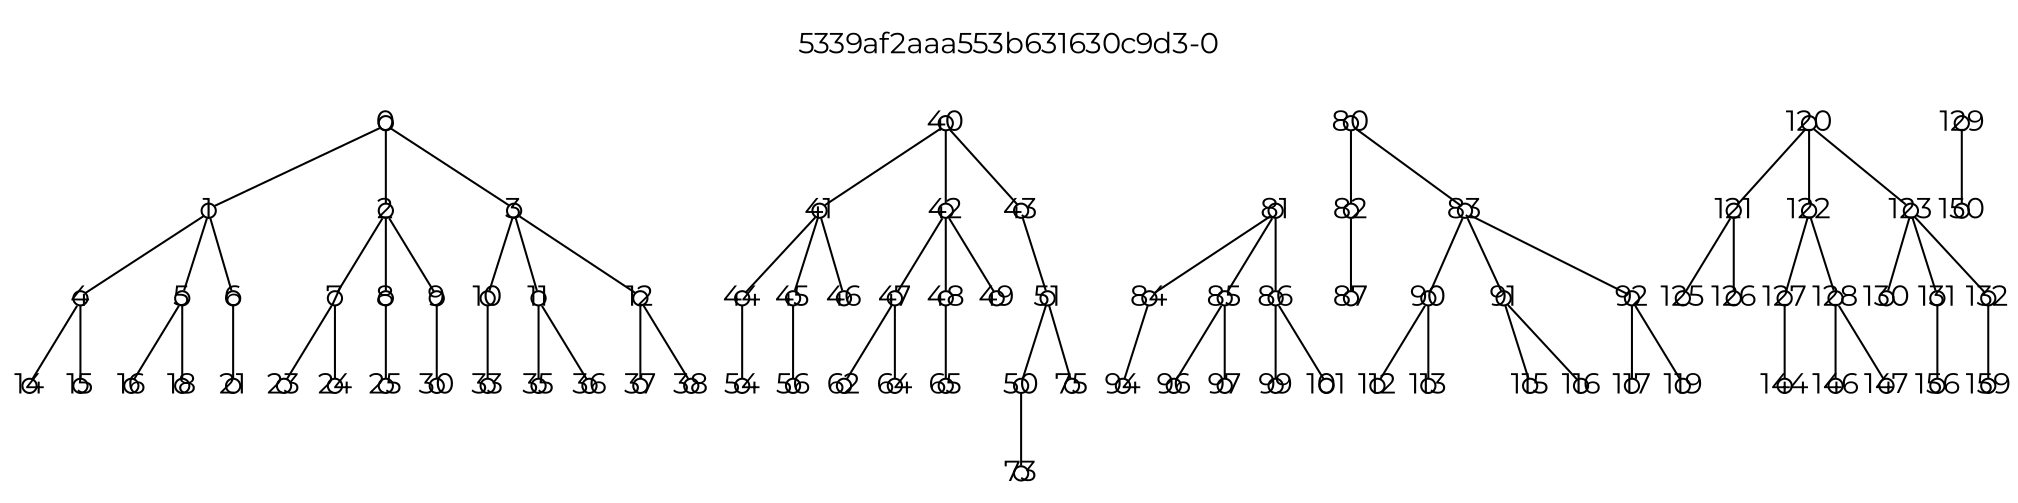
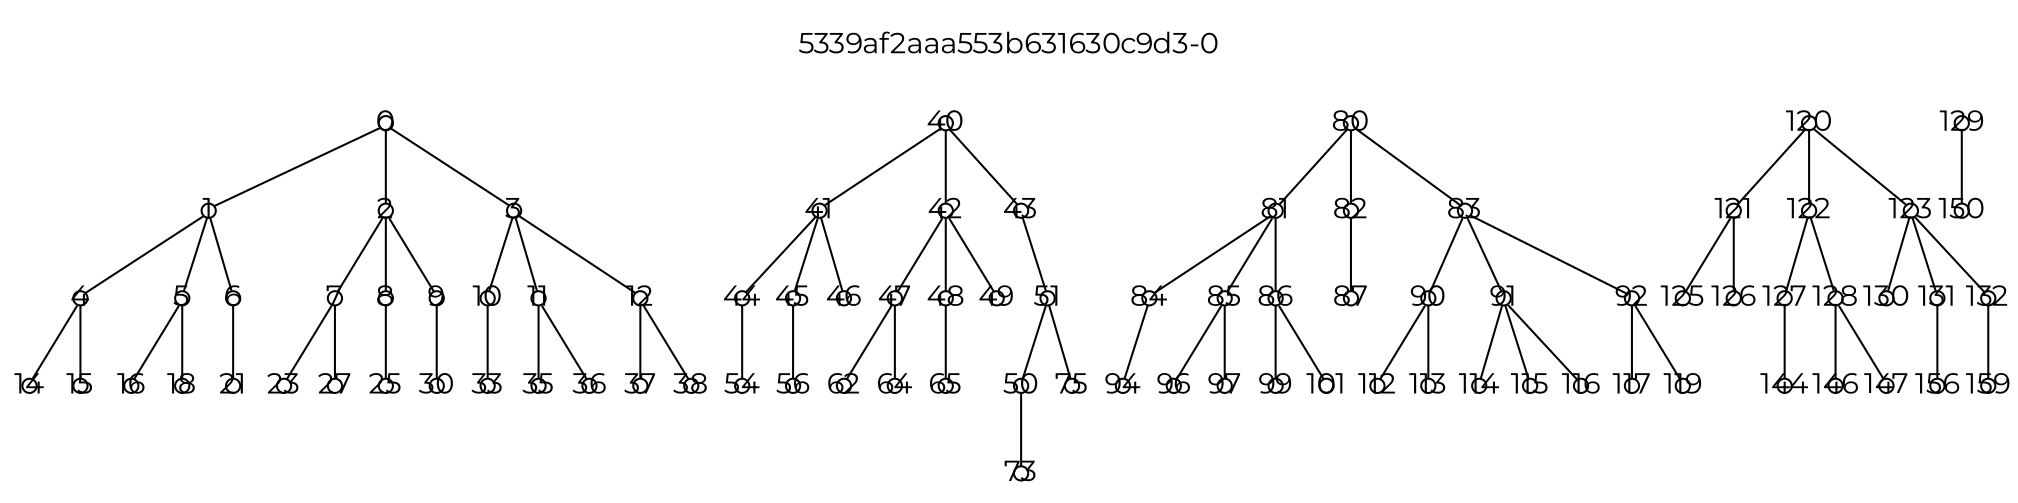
none -> (1313, 167)
(335, 386) -> (335, 386)
none -> (1479, 386)
